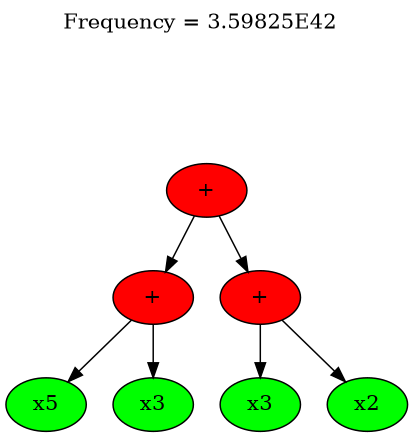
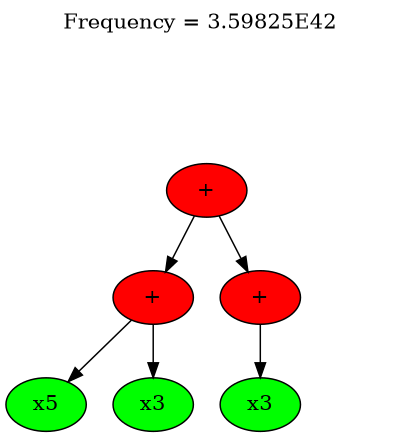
(367, 405) -> none
